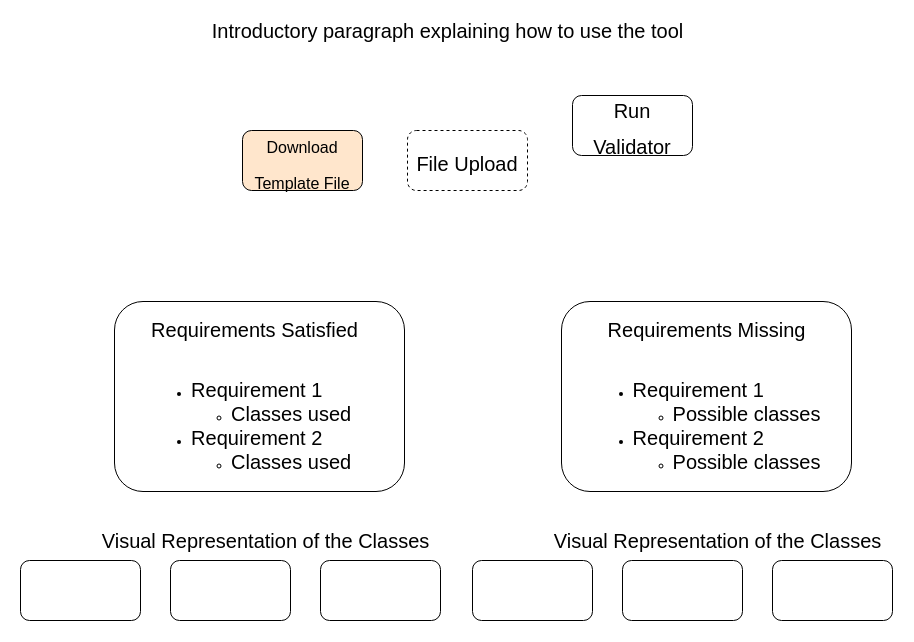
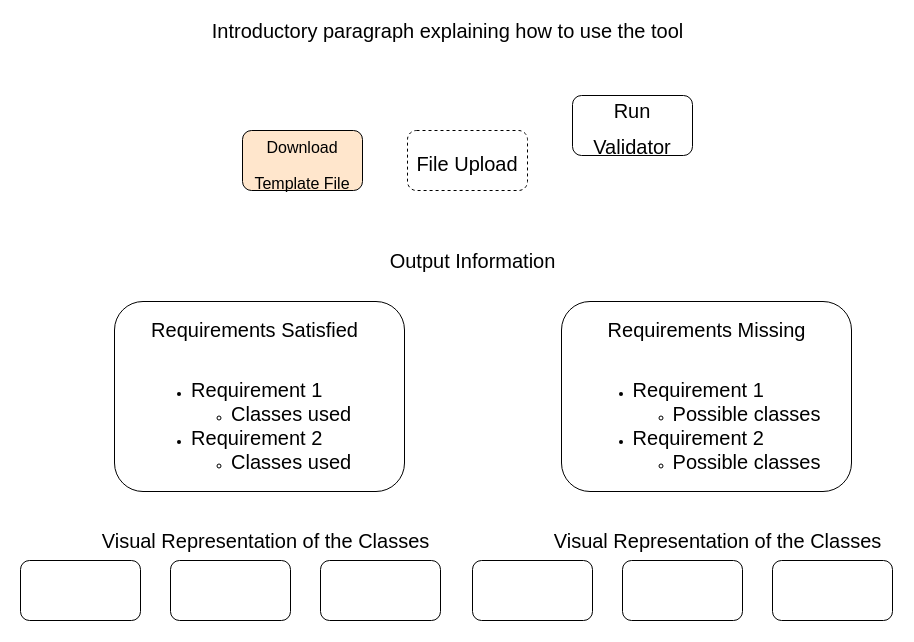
none -> (473, 261)
